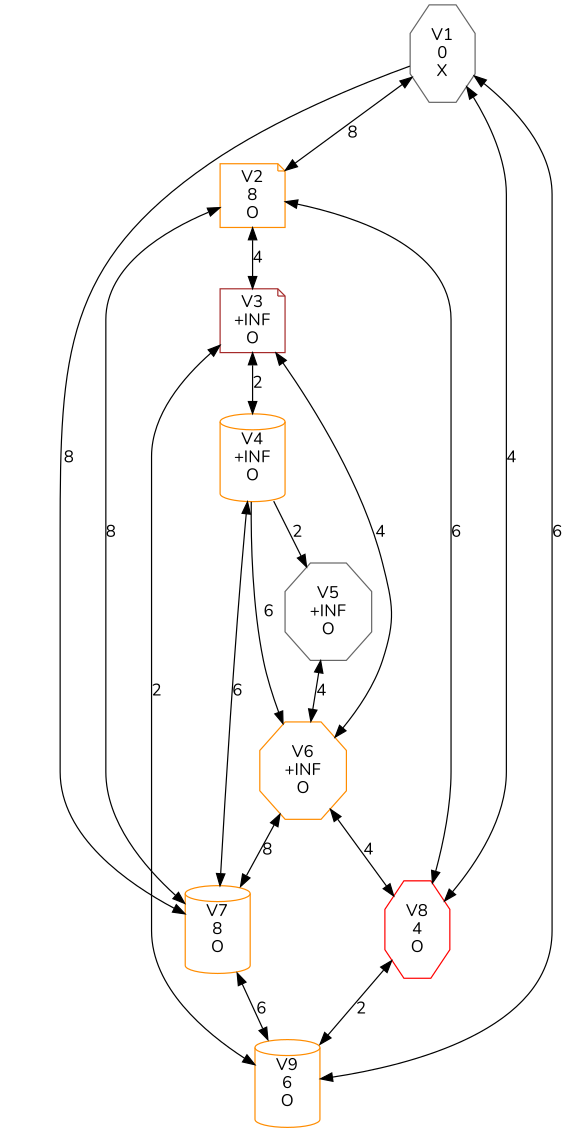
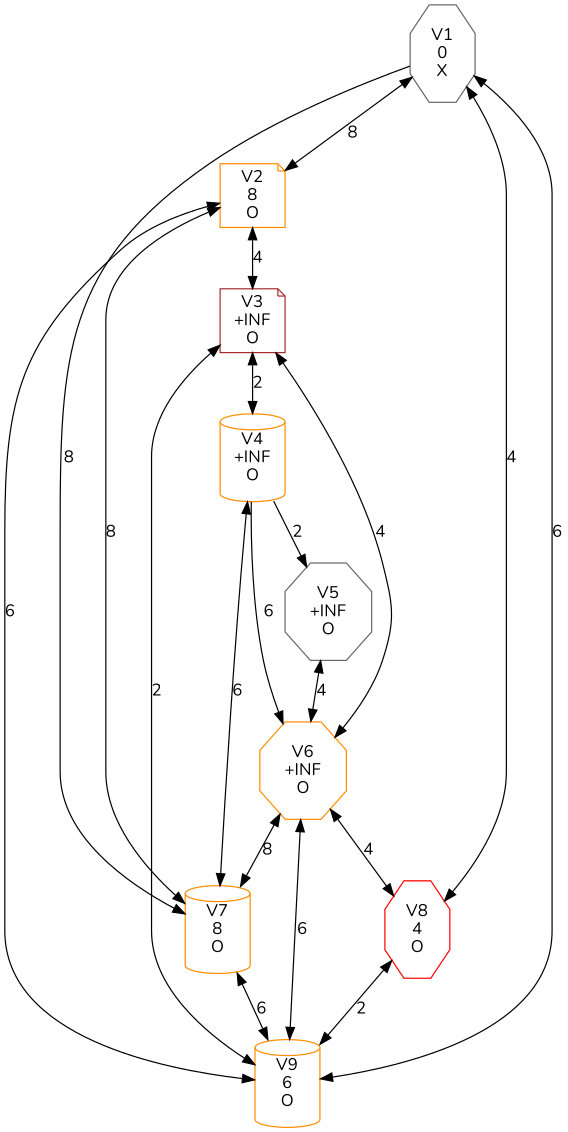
(451, 493) -> (5, 675)
none -> (295, 929)
